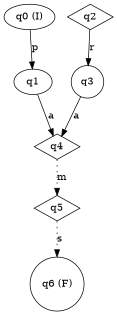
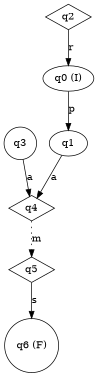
(89, 44) -> (68, 44)
(57, 235) -> (32, 297)
